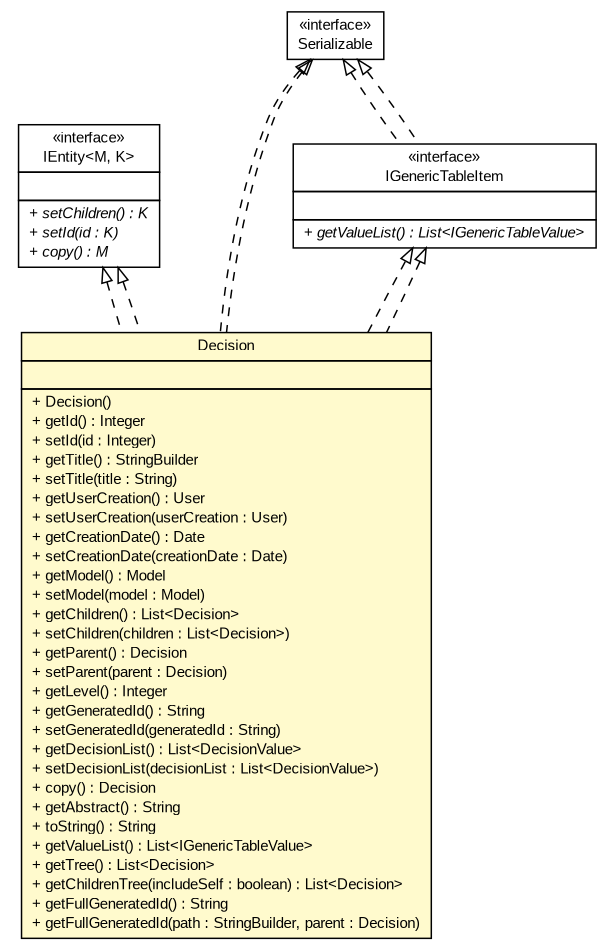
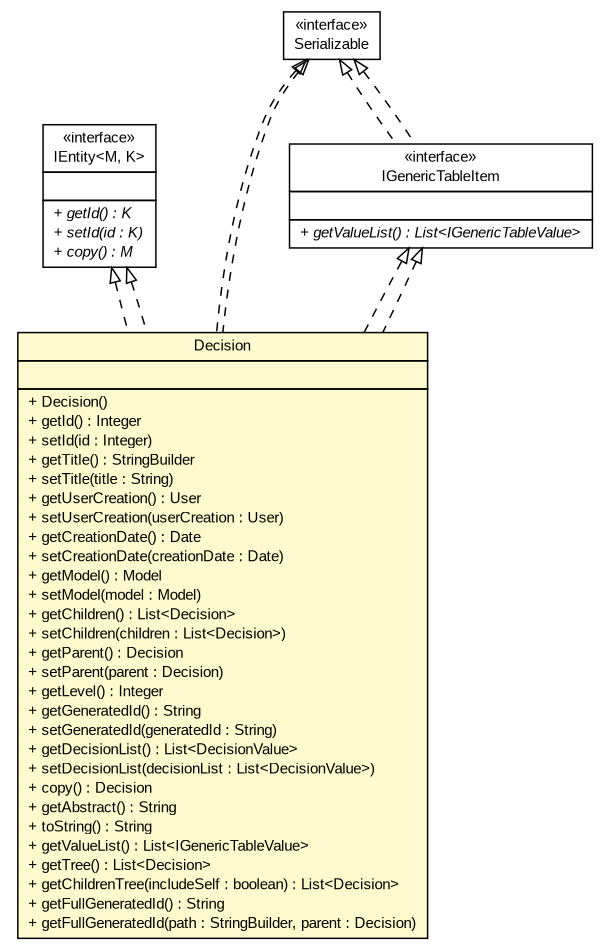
(89, 214) -> (93, 214)
